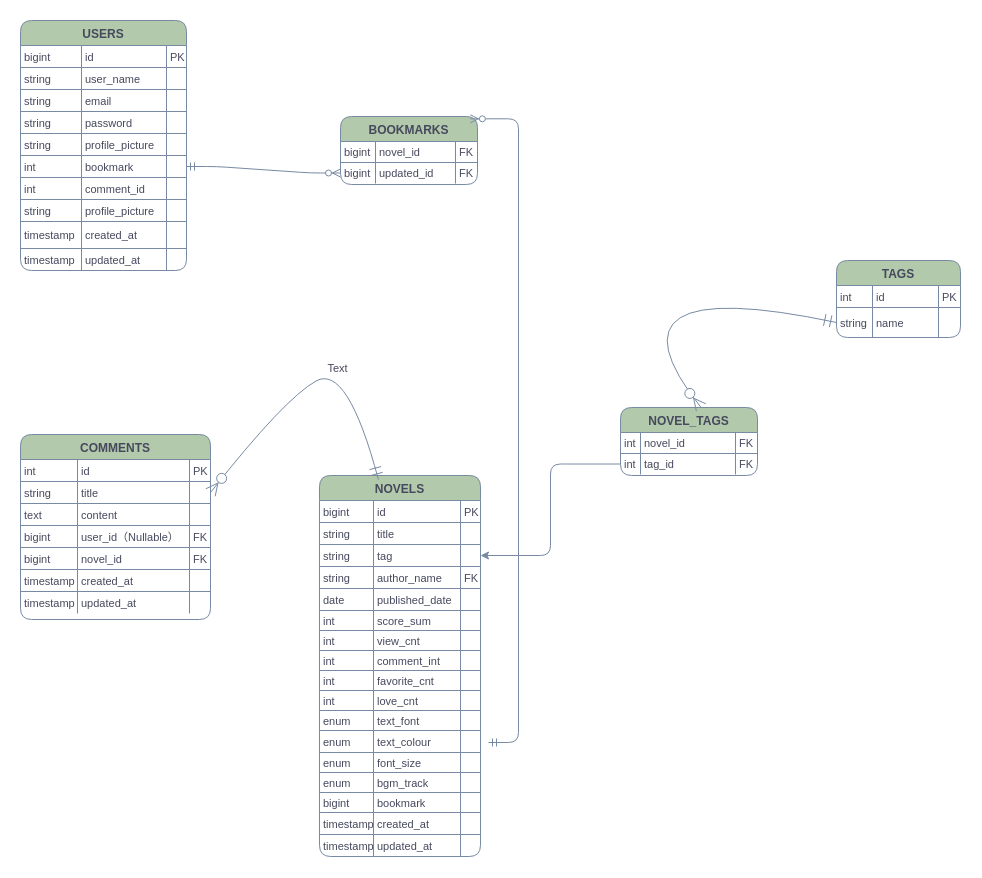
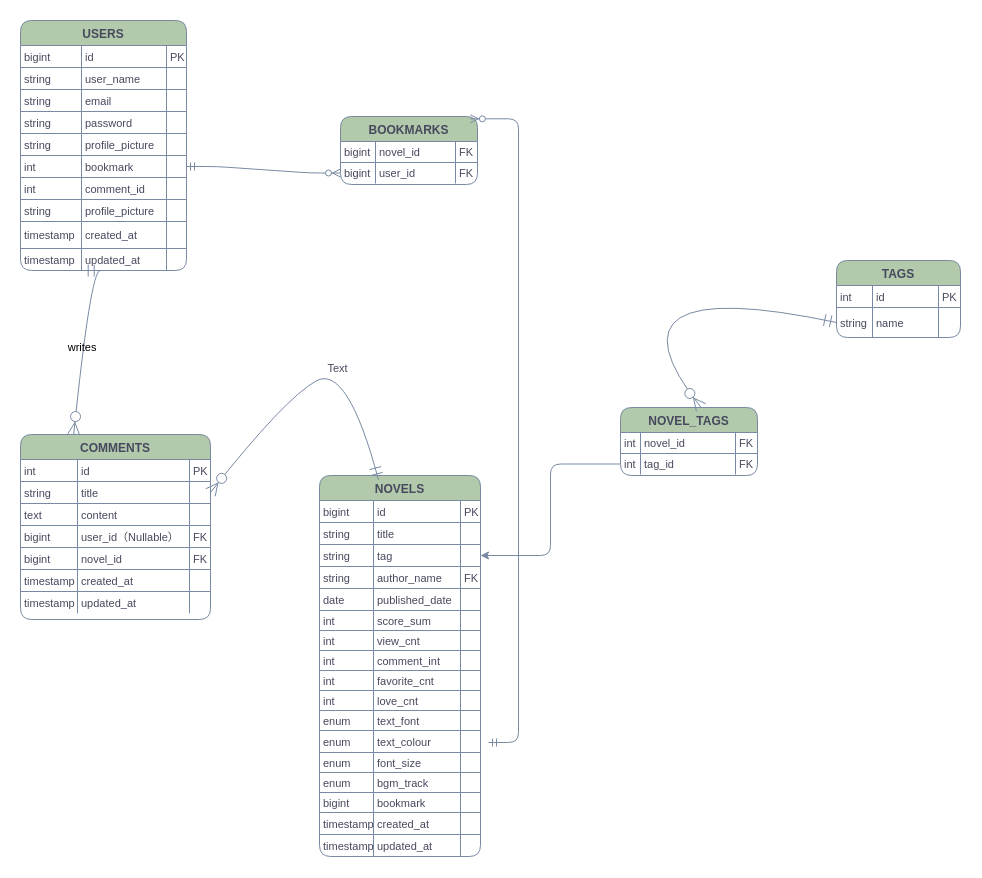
(408, 173) -> (399, 173)
none -> (84, 342)
